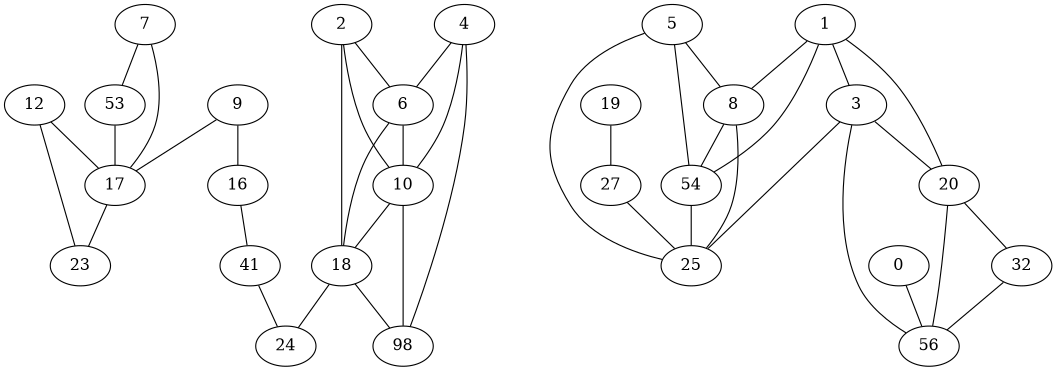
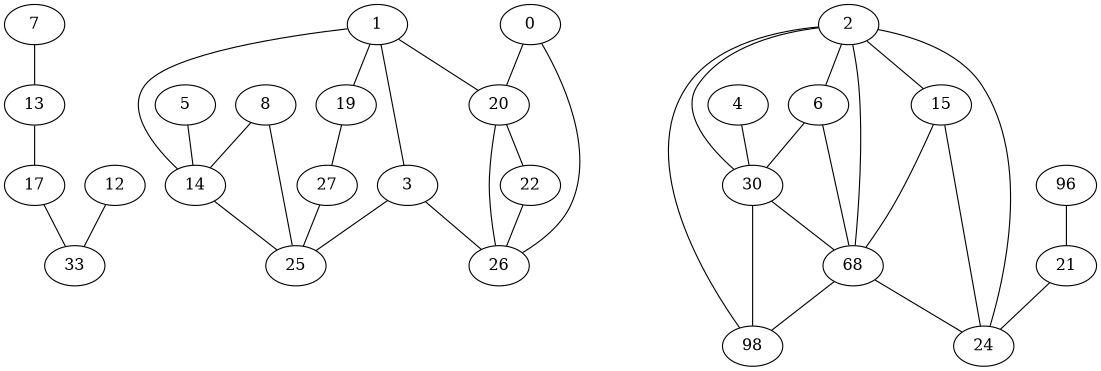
(434, 65) -> none
(703, 65) -> none
(779, 65) -> (362, 65)
(115, 105) -> (35, 105)
(238, 105) -> none
none -> (941, 105)
(158, 109) -> none
none -> (1005, 144)
(75, 145) -> none
(903, 145) -> (515, 65)
(551, 154) -> none
(238, 185) -> (1066, 185)
(403, 185) -> (753, 185)
(691, 185) -> (195, 185)
(453, 188) -> (670, 139)
(80, 266) -> (75, 266)
(250, 266) -> (1066, 266)
(342, 266) -> (853, 266)
(1022, 266) -> (530, 185)
(929, 346) -> (499, 266)
